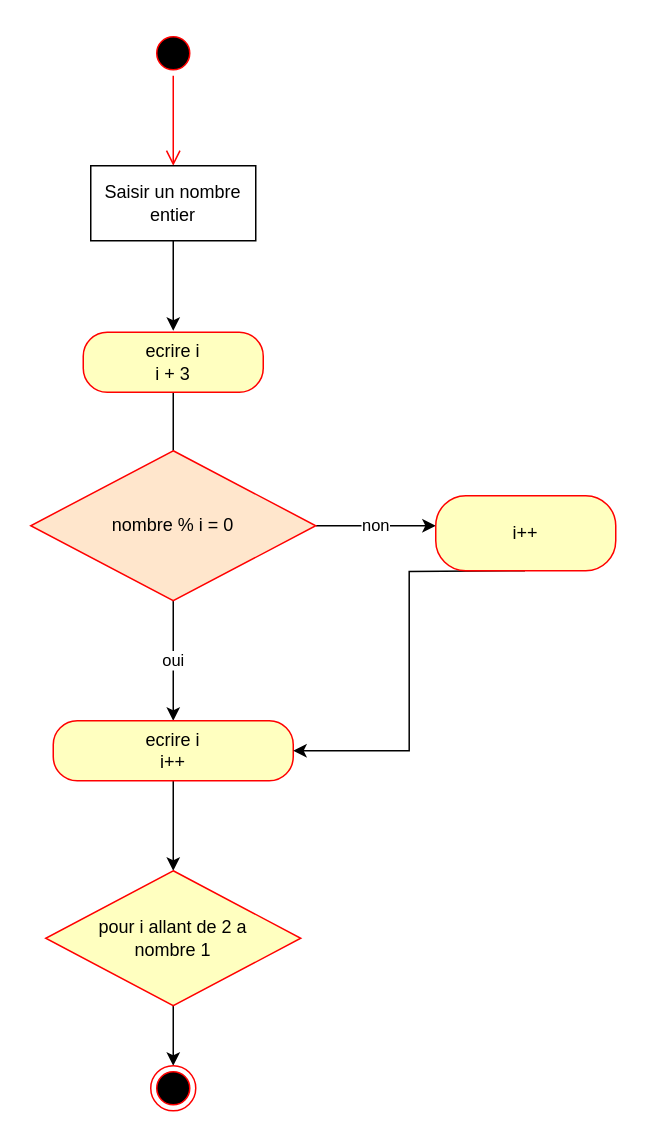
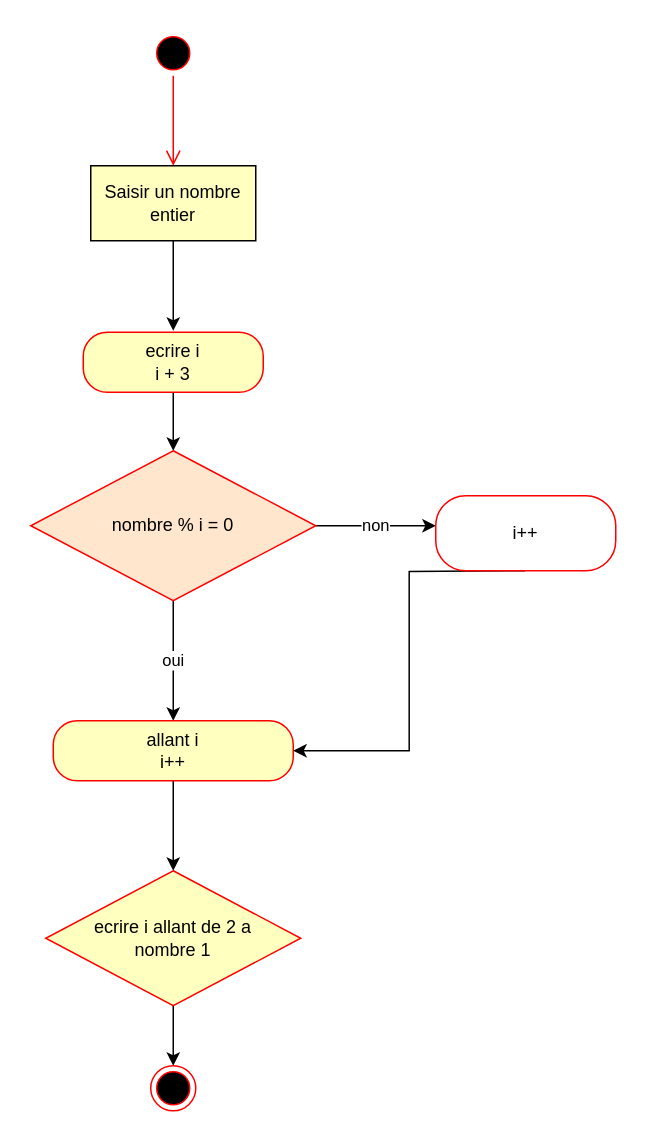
(173, 203) -> (173, 203)
(173, 443) -> (173, 439)
(526, 533) -> (526, 533)
(173, 751) -> (173, 751)
(173, 938) -> (173, 938)
